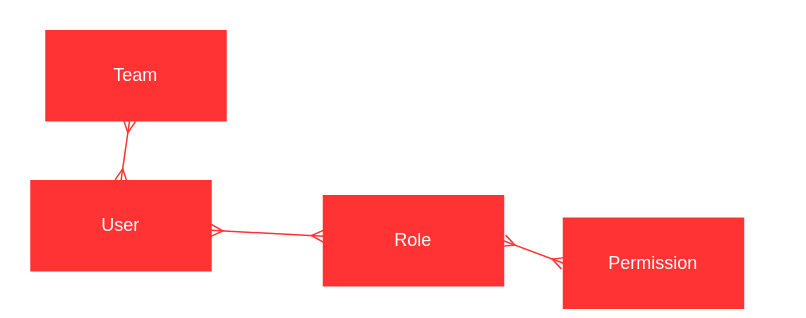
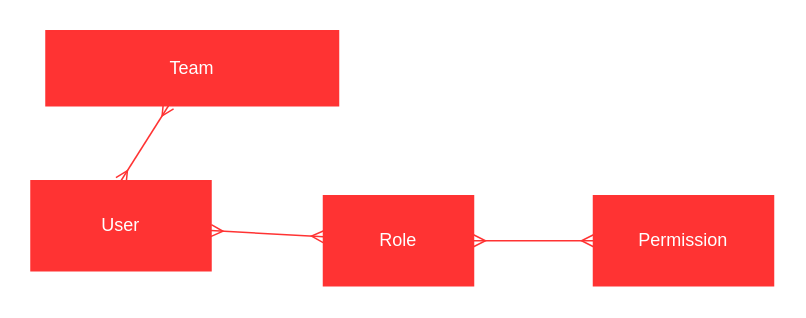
(136, 76) -> (192, 68)
(413, 241) -> (398, 241)
(653, 263) -> (683, 241)
